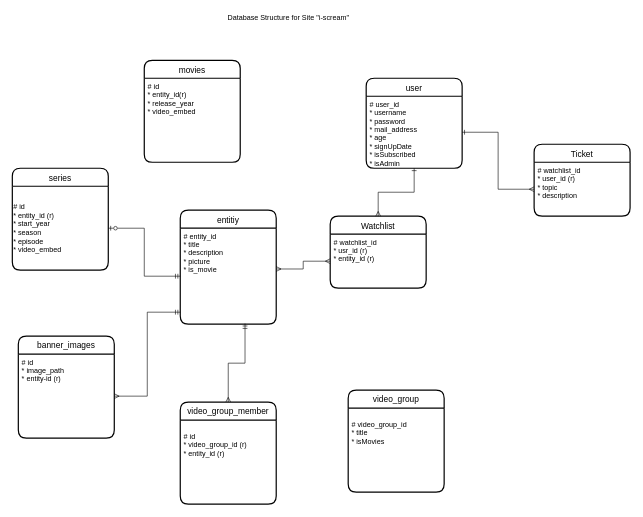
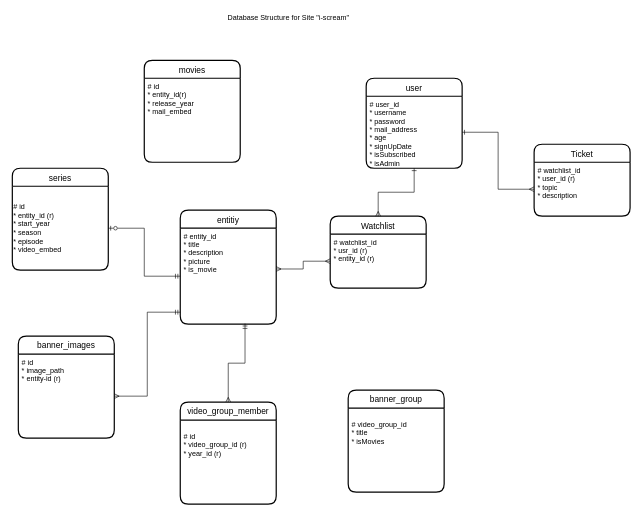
(154, 86) -> (154, 86)
(396, 400) -> (396, 400)
(190, 437) -> (190, 437)
